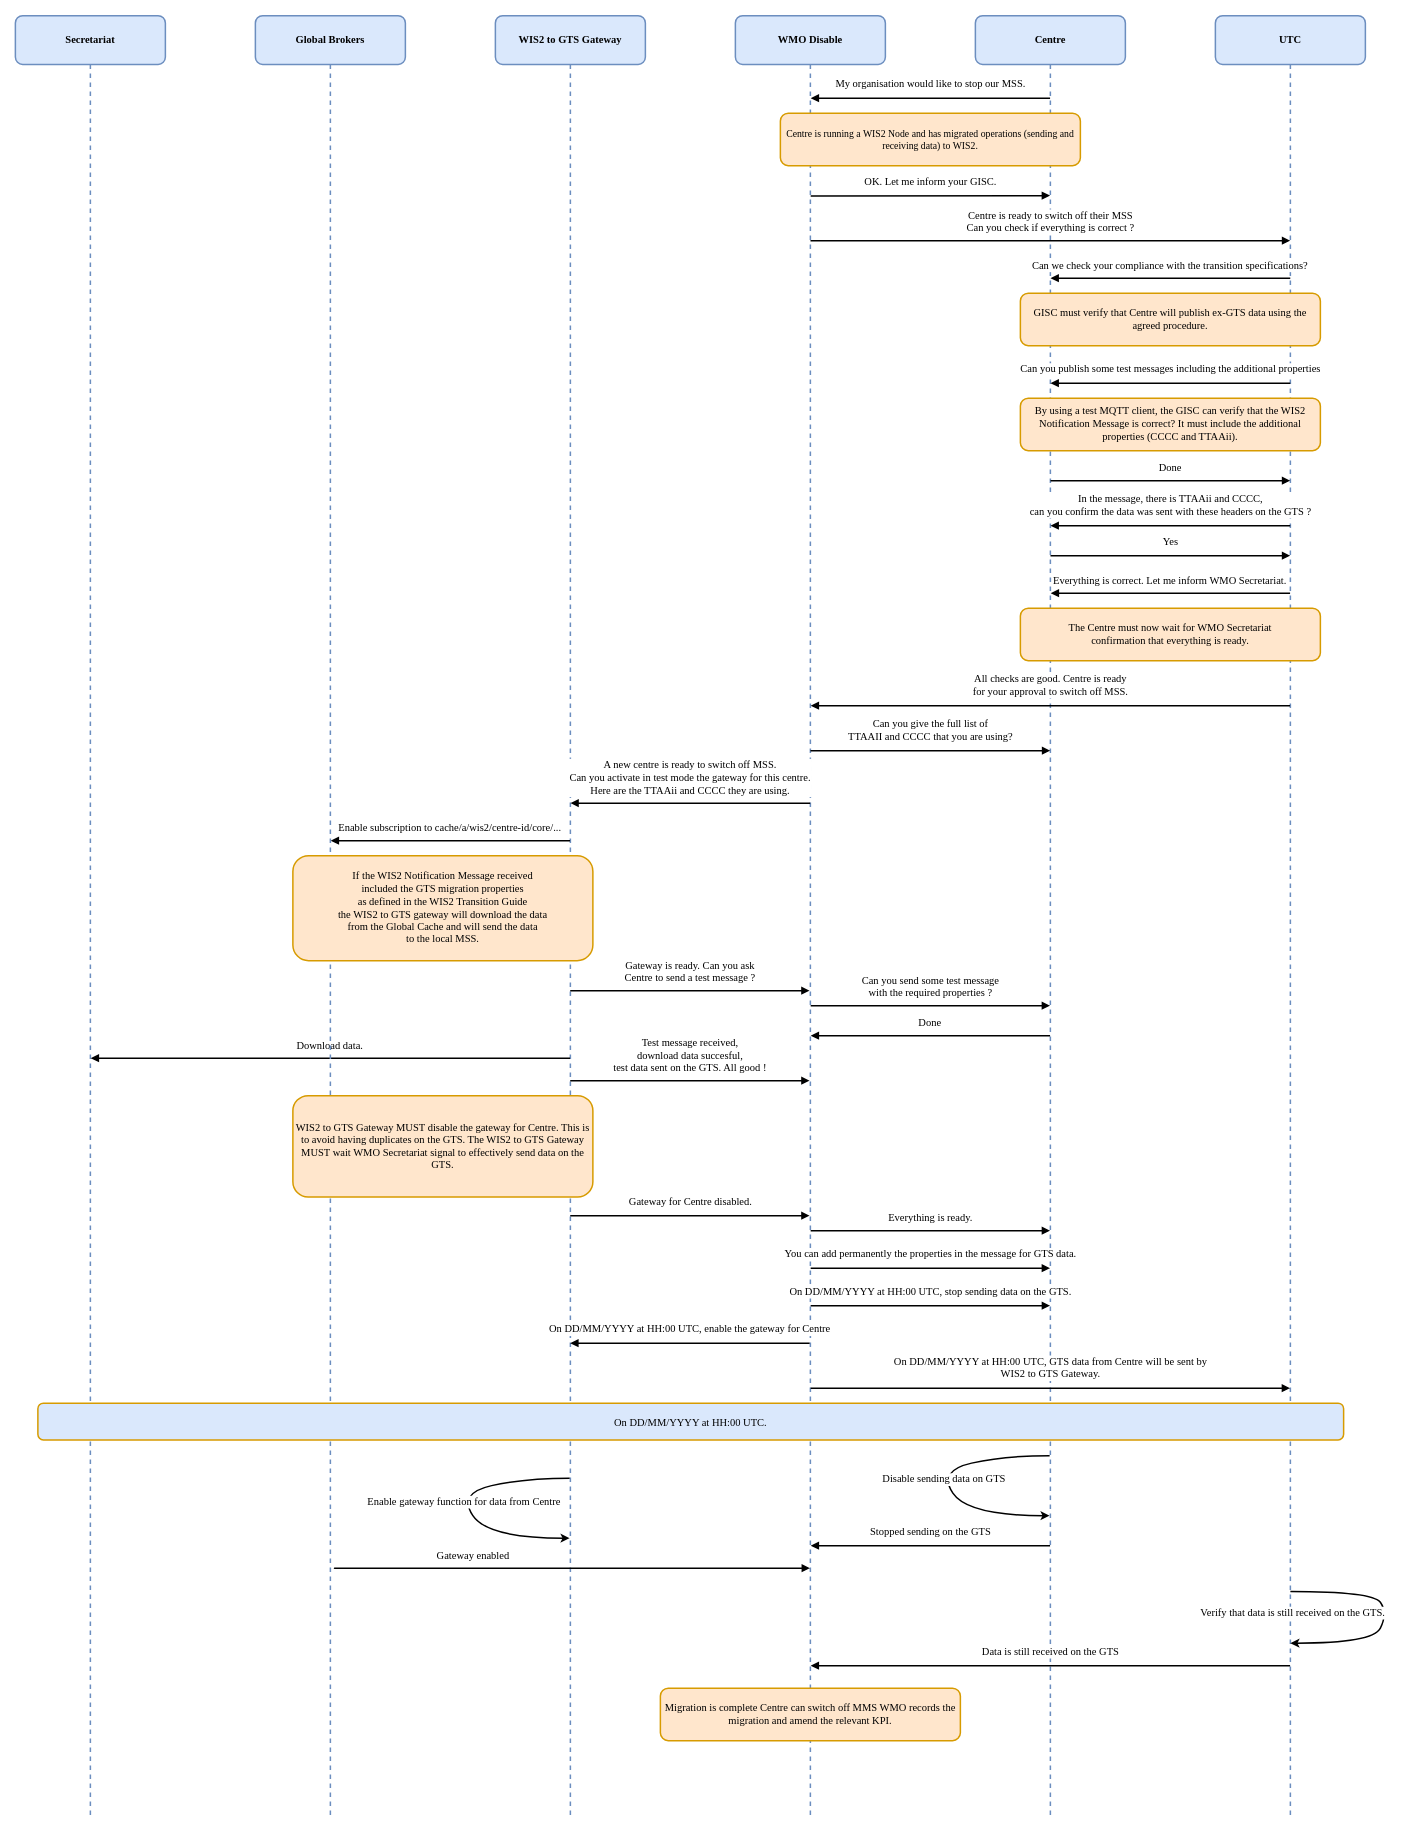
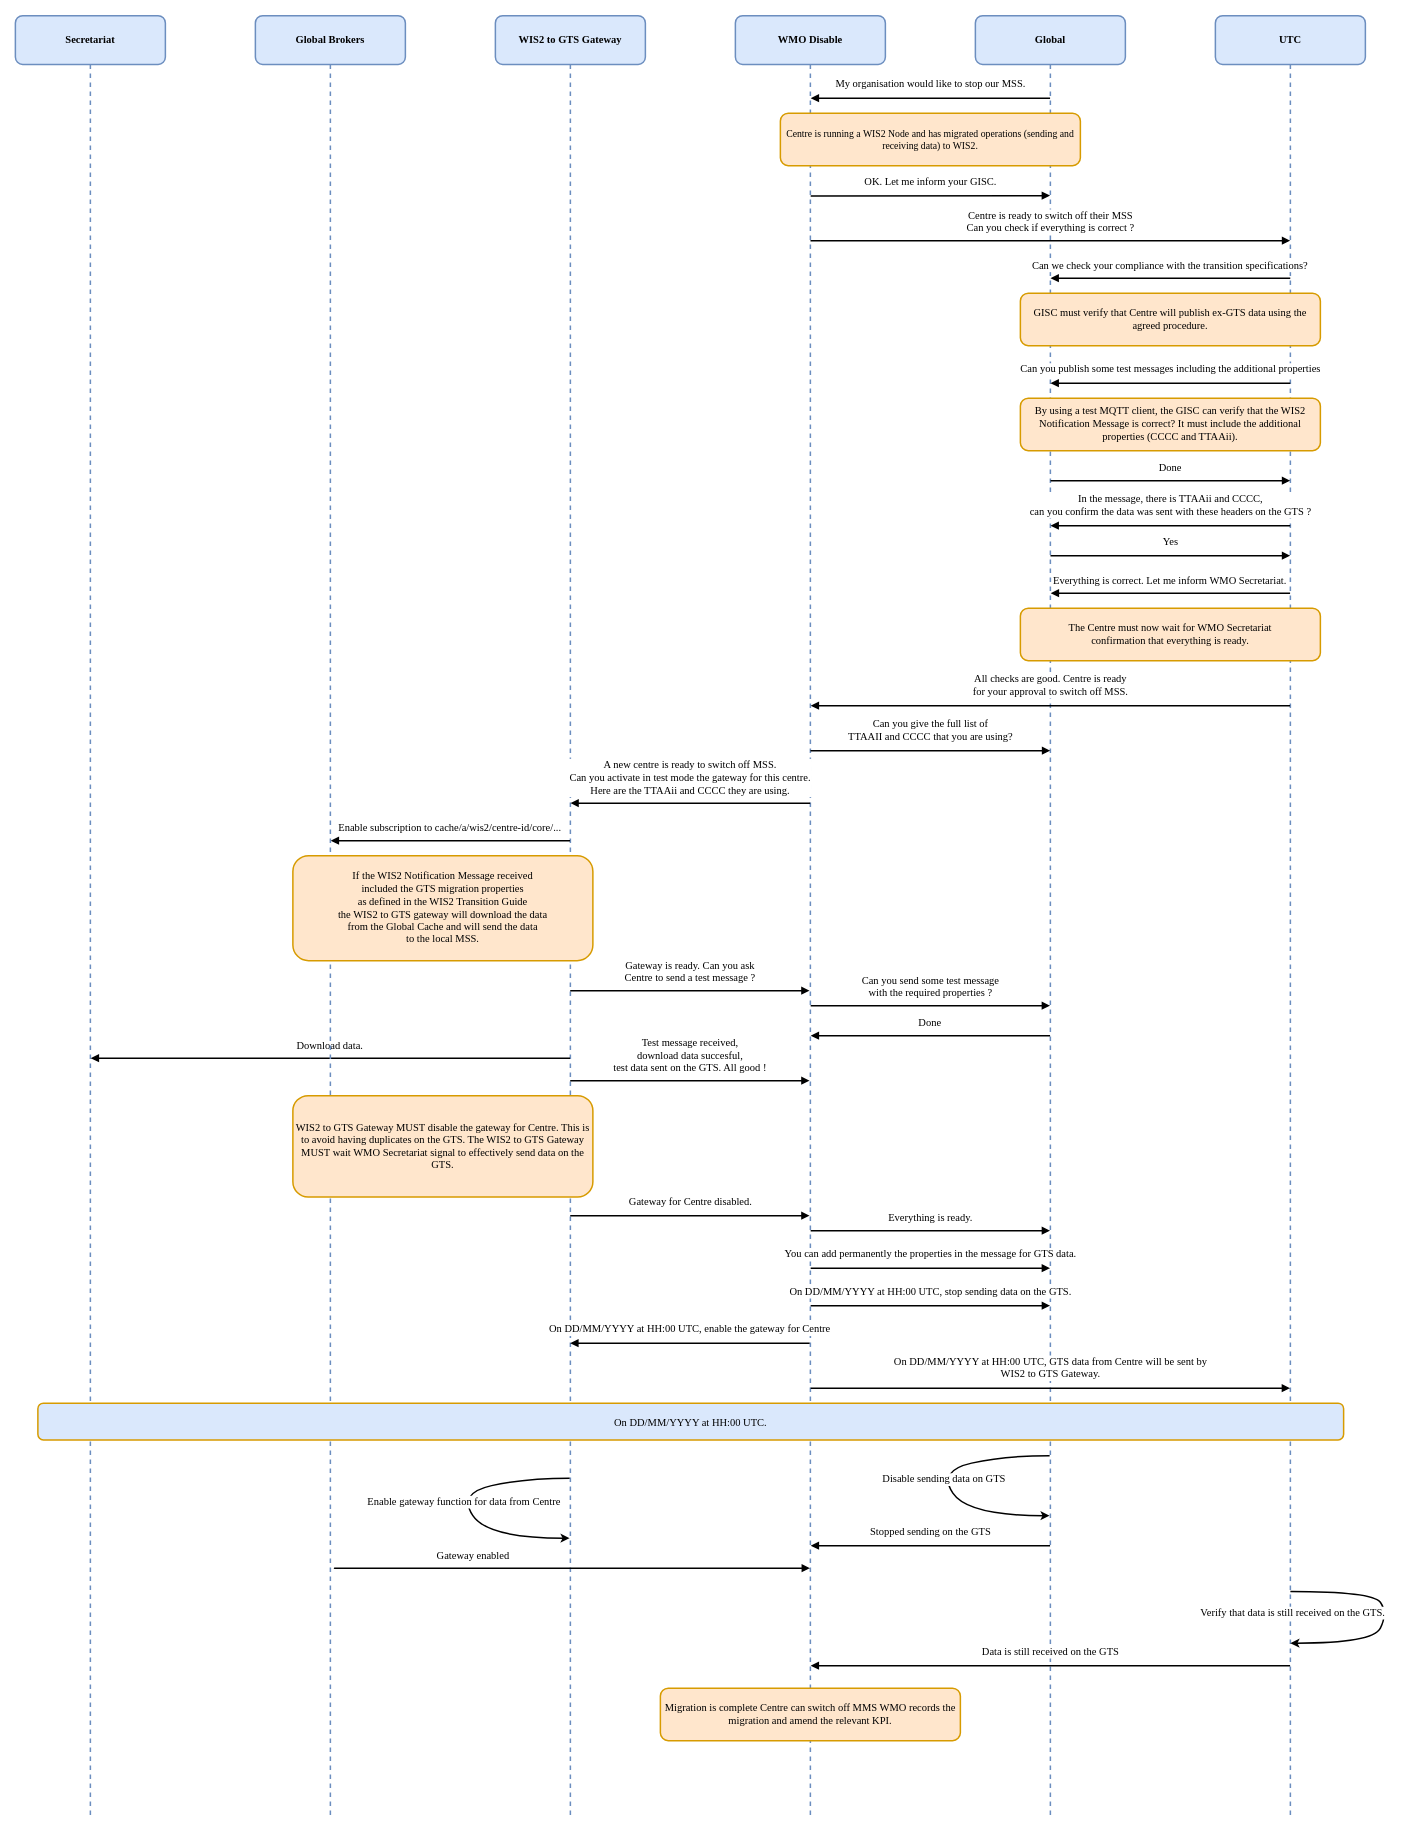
(1050, 40) -> (1050, 40)
